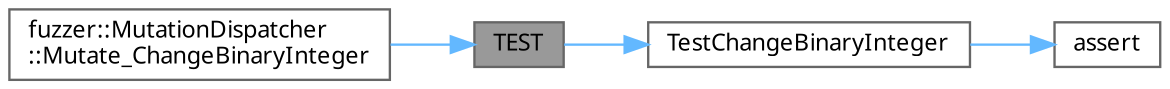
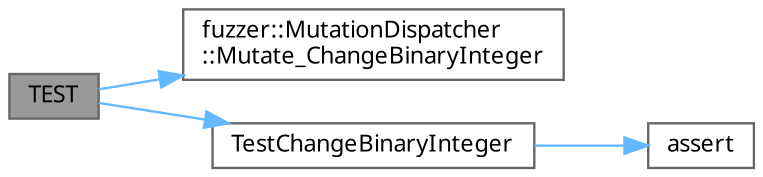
(421, 45) -> (129, 84)
